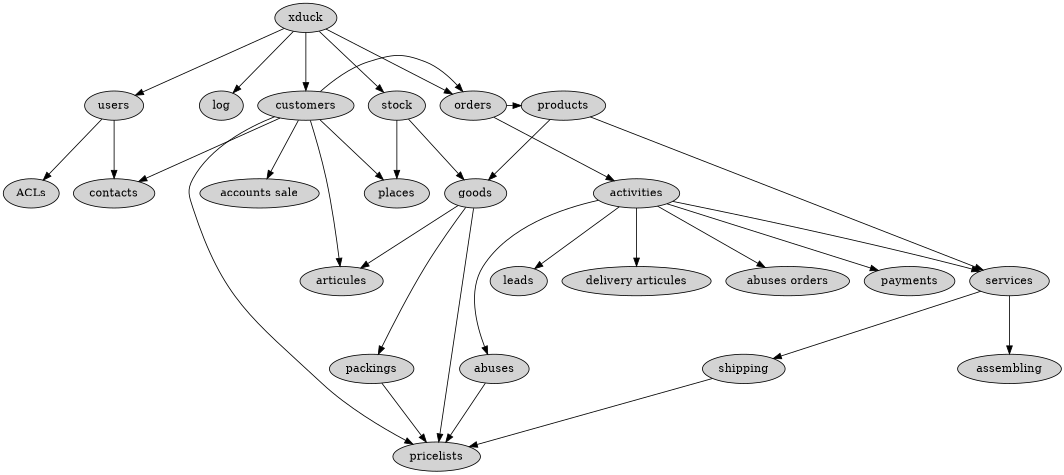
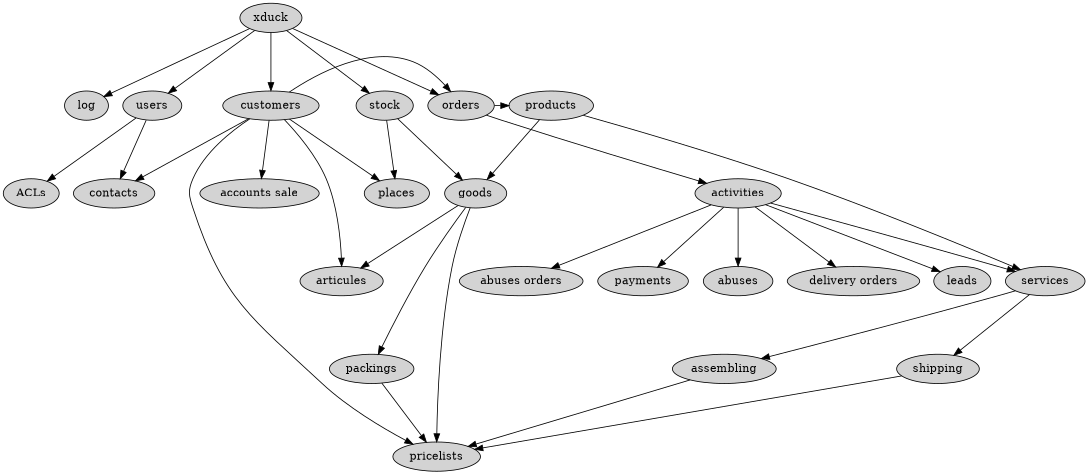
(637, 281) -> (853, 281)
(468, 409) -> (583, 412)
